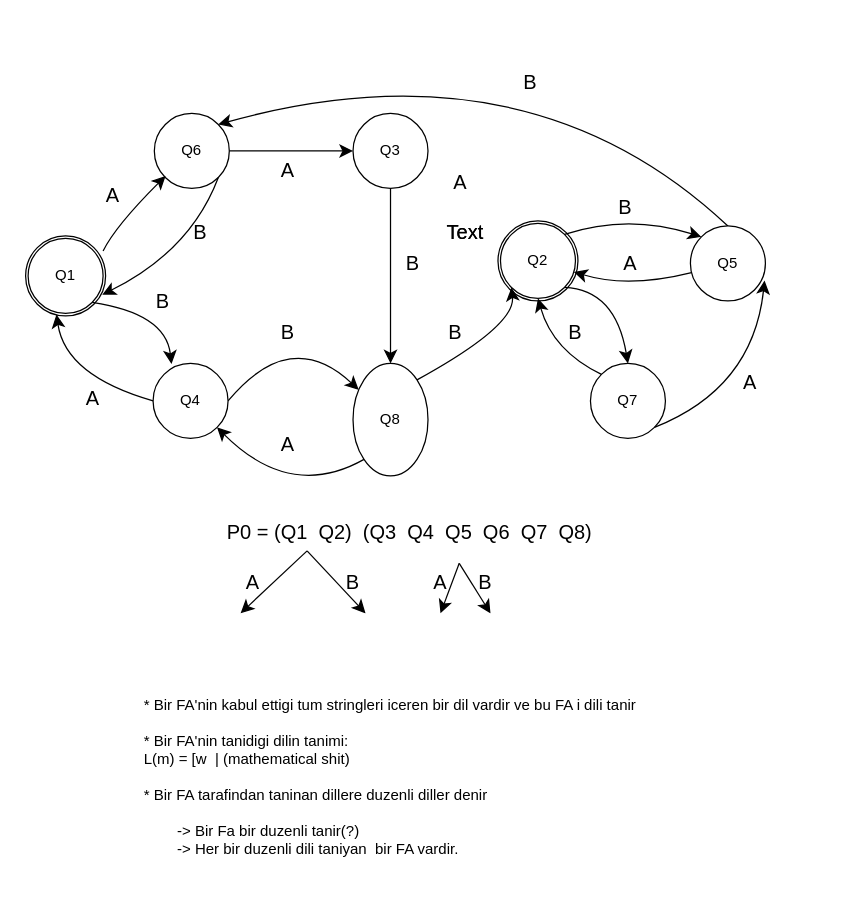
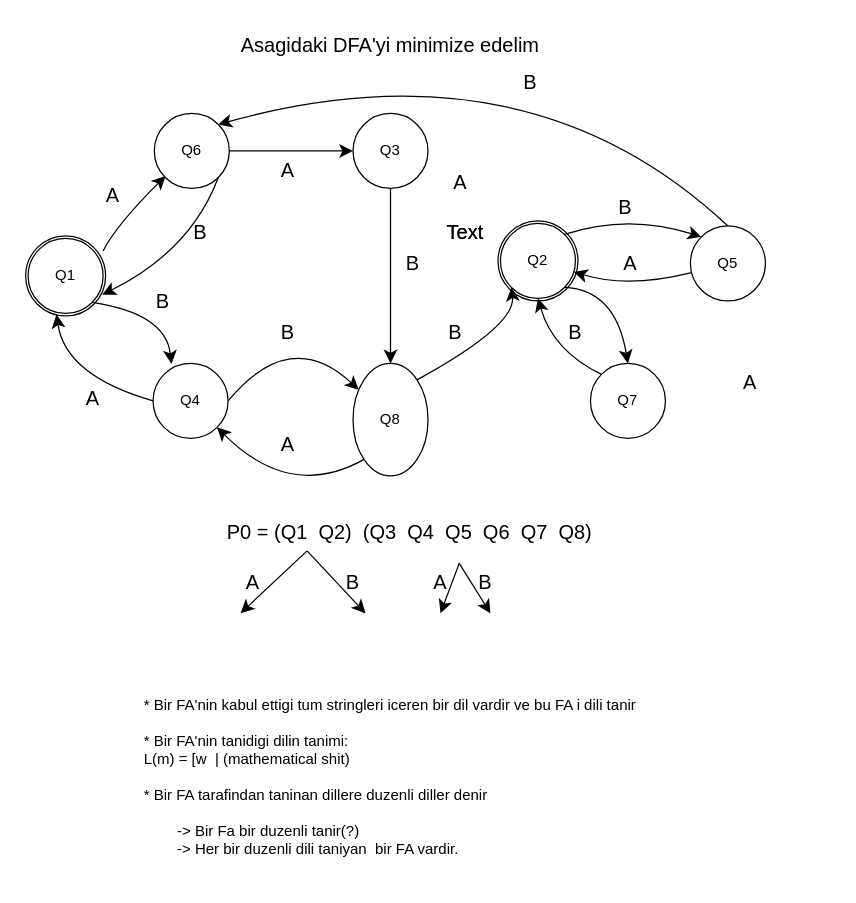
none -> (391, 44)
(730, 375) -> none
